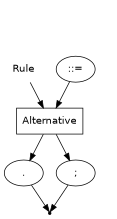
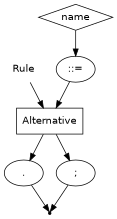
none -> (76, 17)
